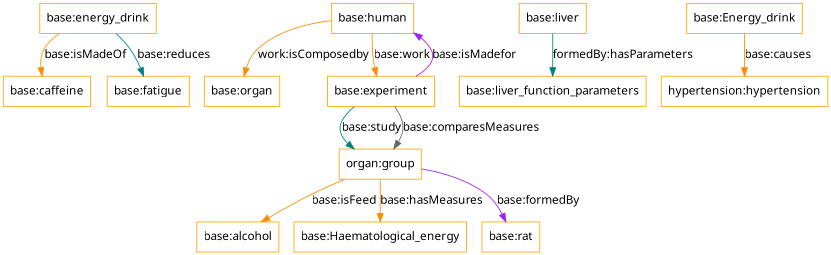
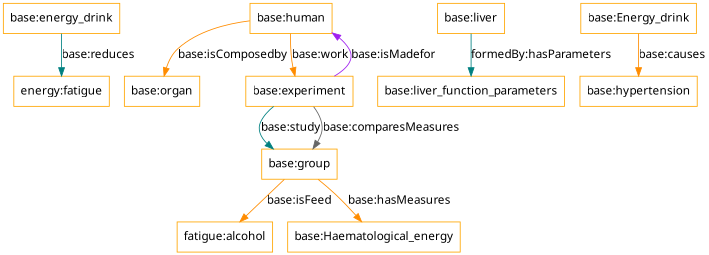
(314, 55) -> (233, 55)
(47, 91) -> none
(148, 91) -> (62, 91)
(745, 91) -> (639, 91)
(380, 164) -> (299, 164)
(238, 237) -> (225, 237)
(511, 237) -> none
